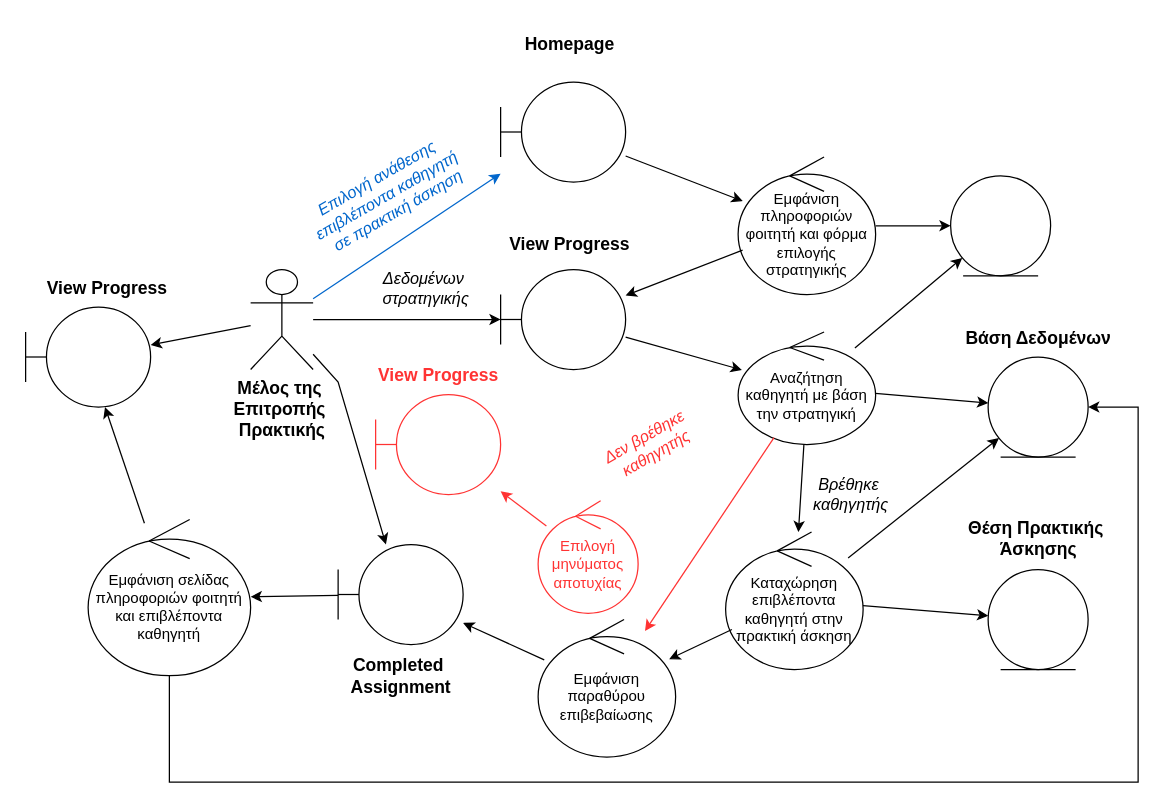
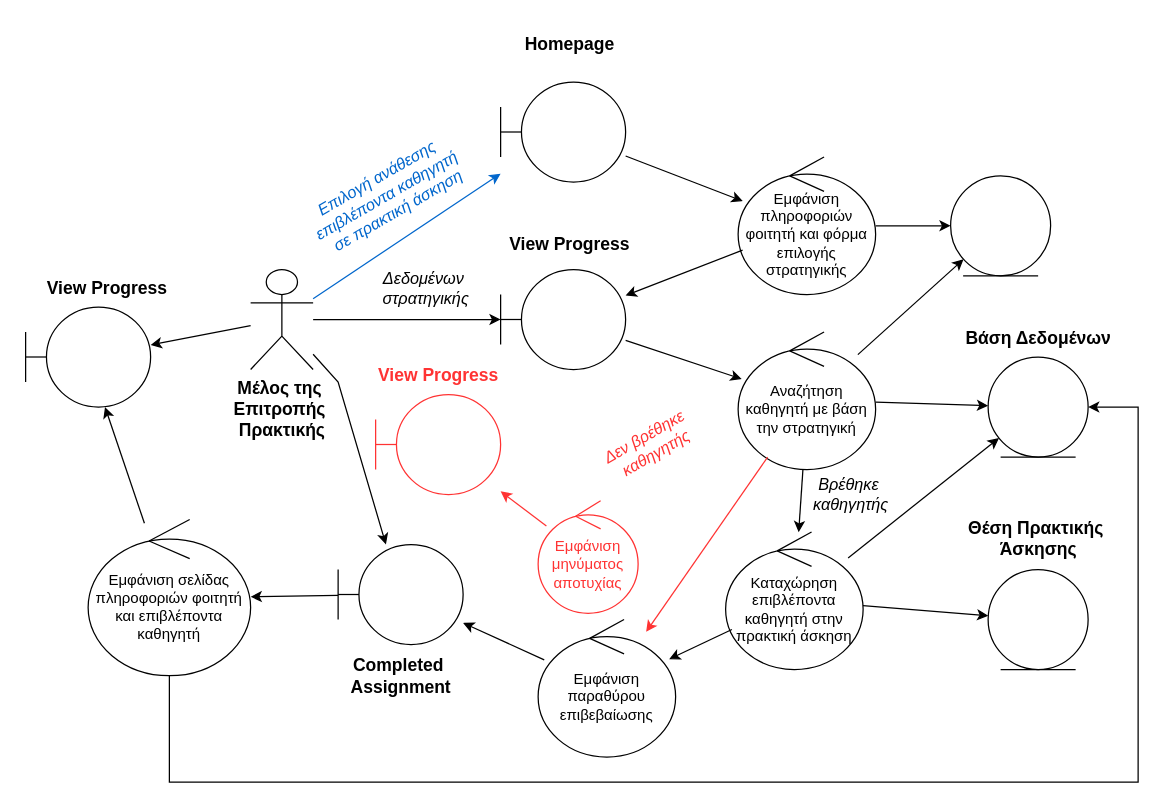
(807, 388) -> (807, 401)
(588, 564) -> (588, 564)
